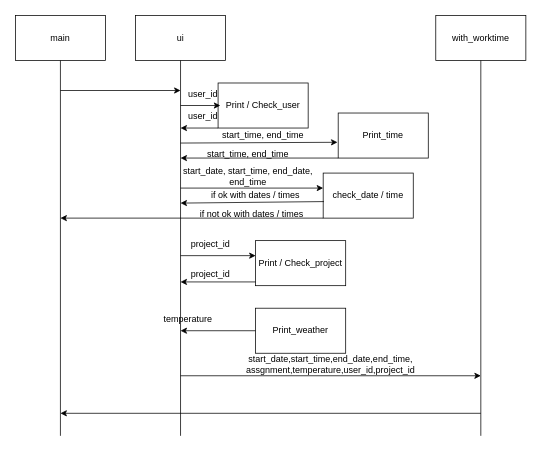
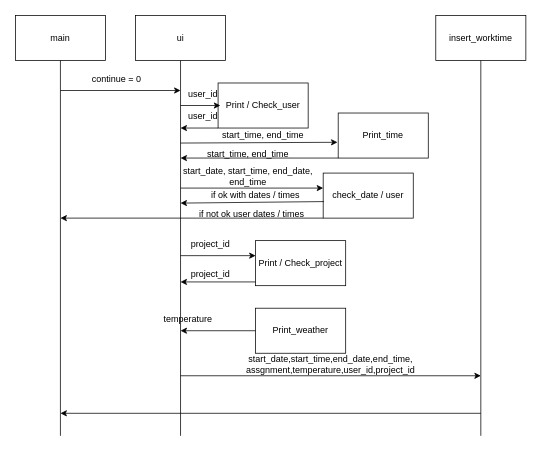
(480, 38) -> (480, 38)
none -> (117, 79)
(368, 195) -> (368, 195)
(252, 214) -> (252, 214)
